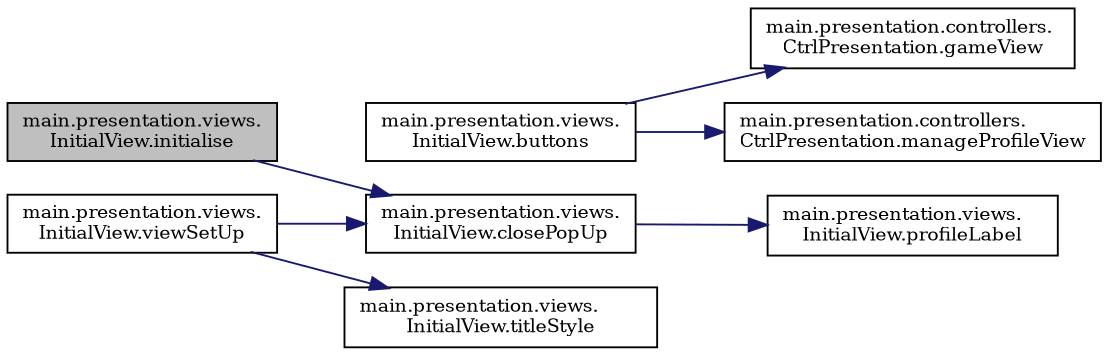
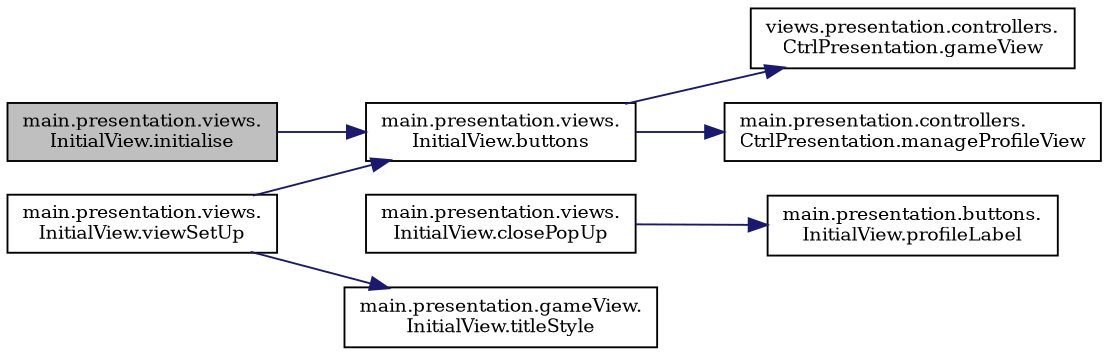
(913, 38) -> (913, 38)
(313, 176) -> (312, 132)
(312, 224) -> (313, 180)
(913, 226) -> (913, 226)
(501, 317) -> (501, 317)
